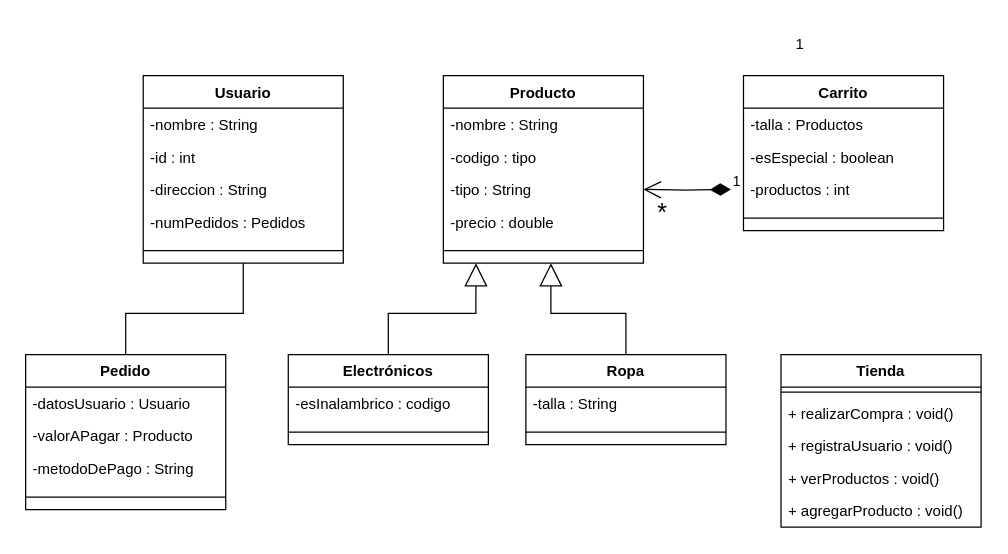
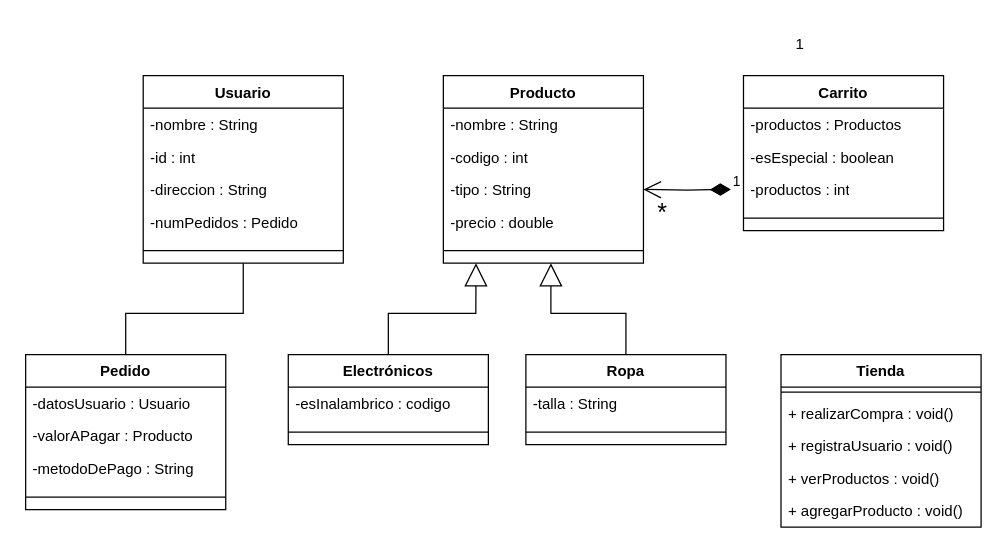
(816, 126) -> (837, 126)
(500, 158) -> (495, 158)
(229, 223) -> (225, 223)
